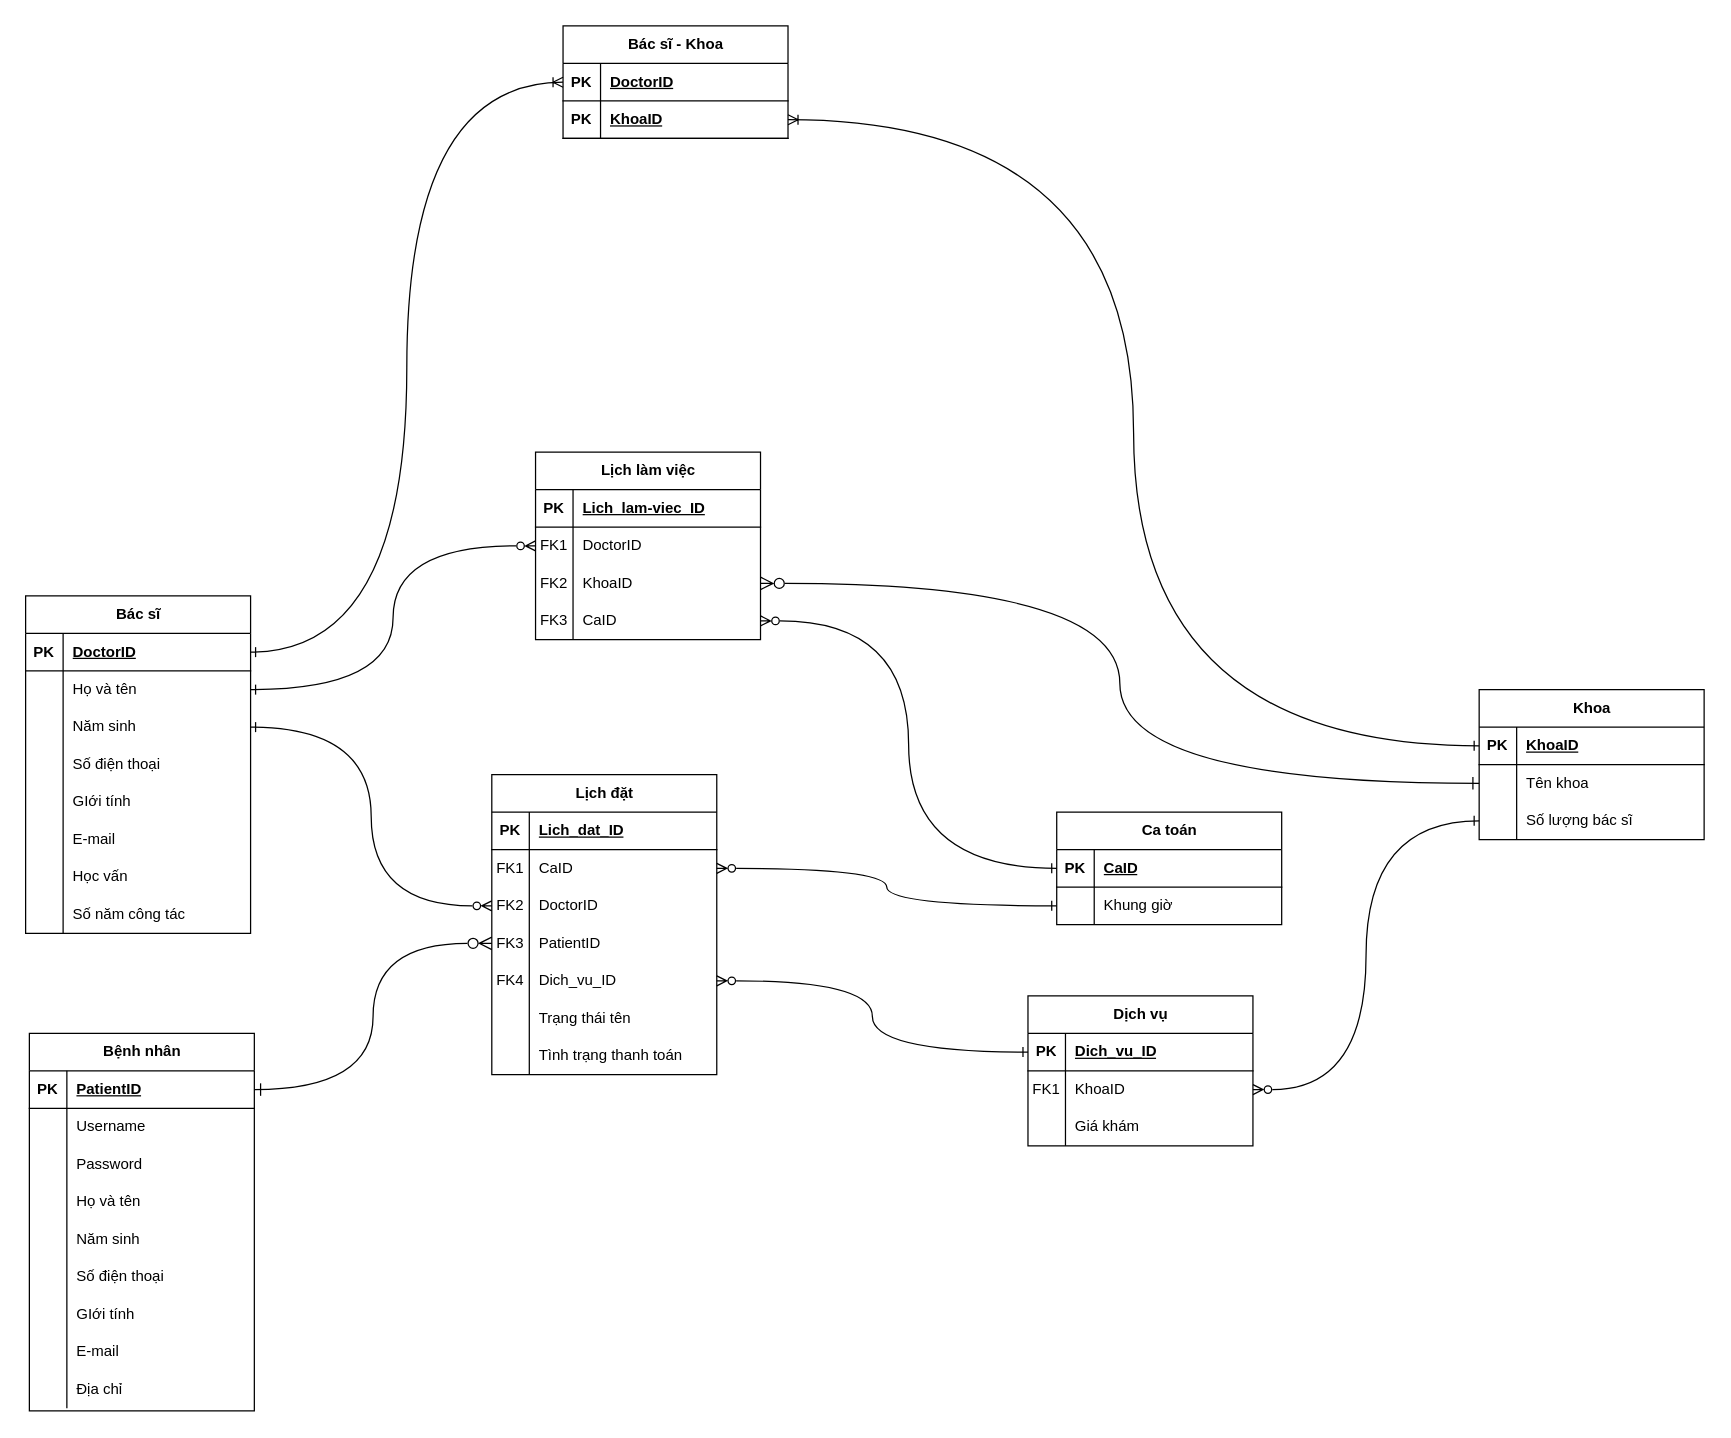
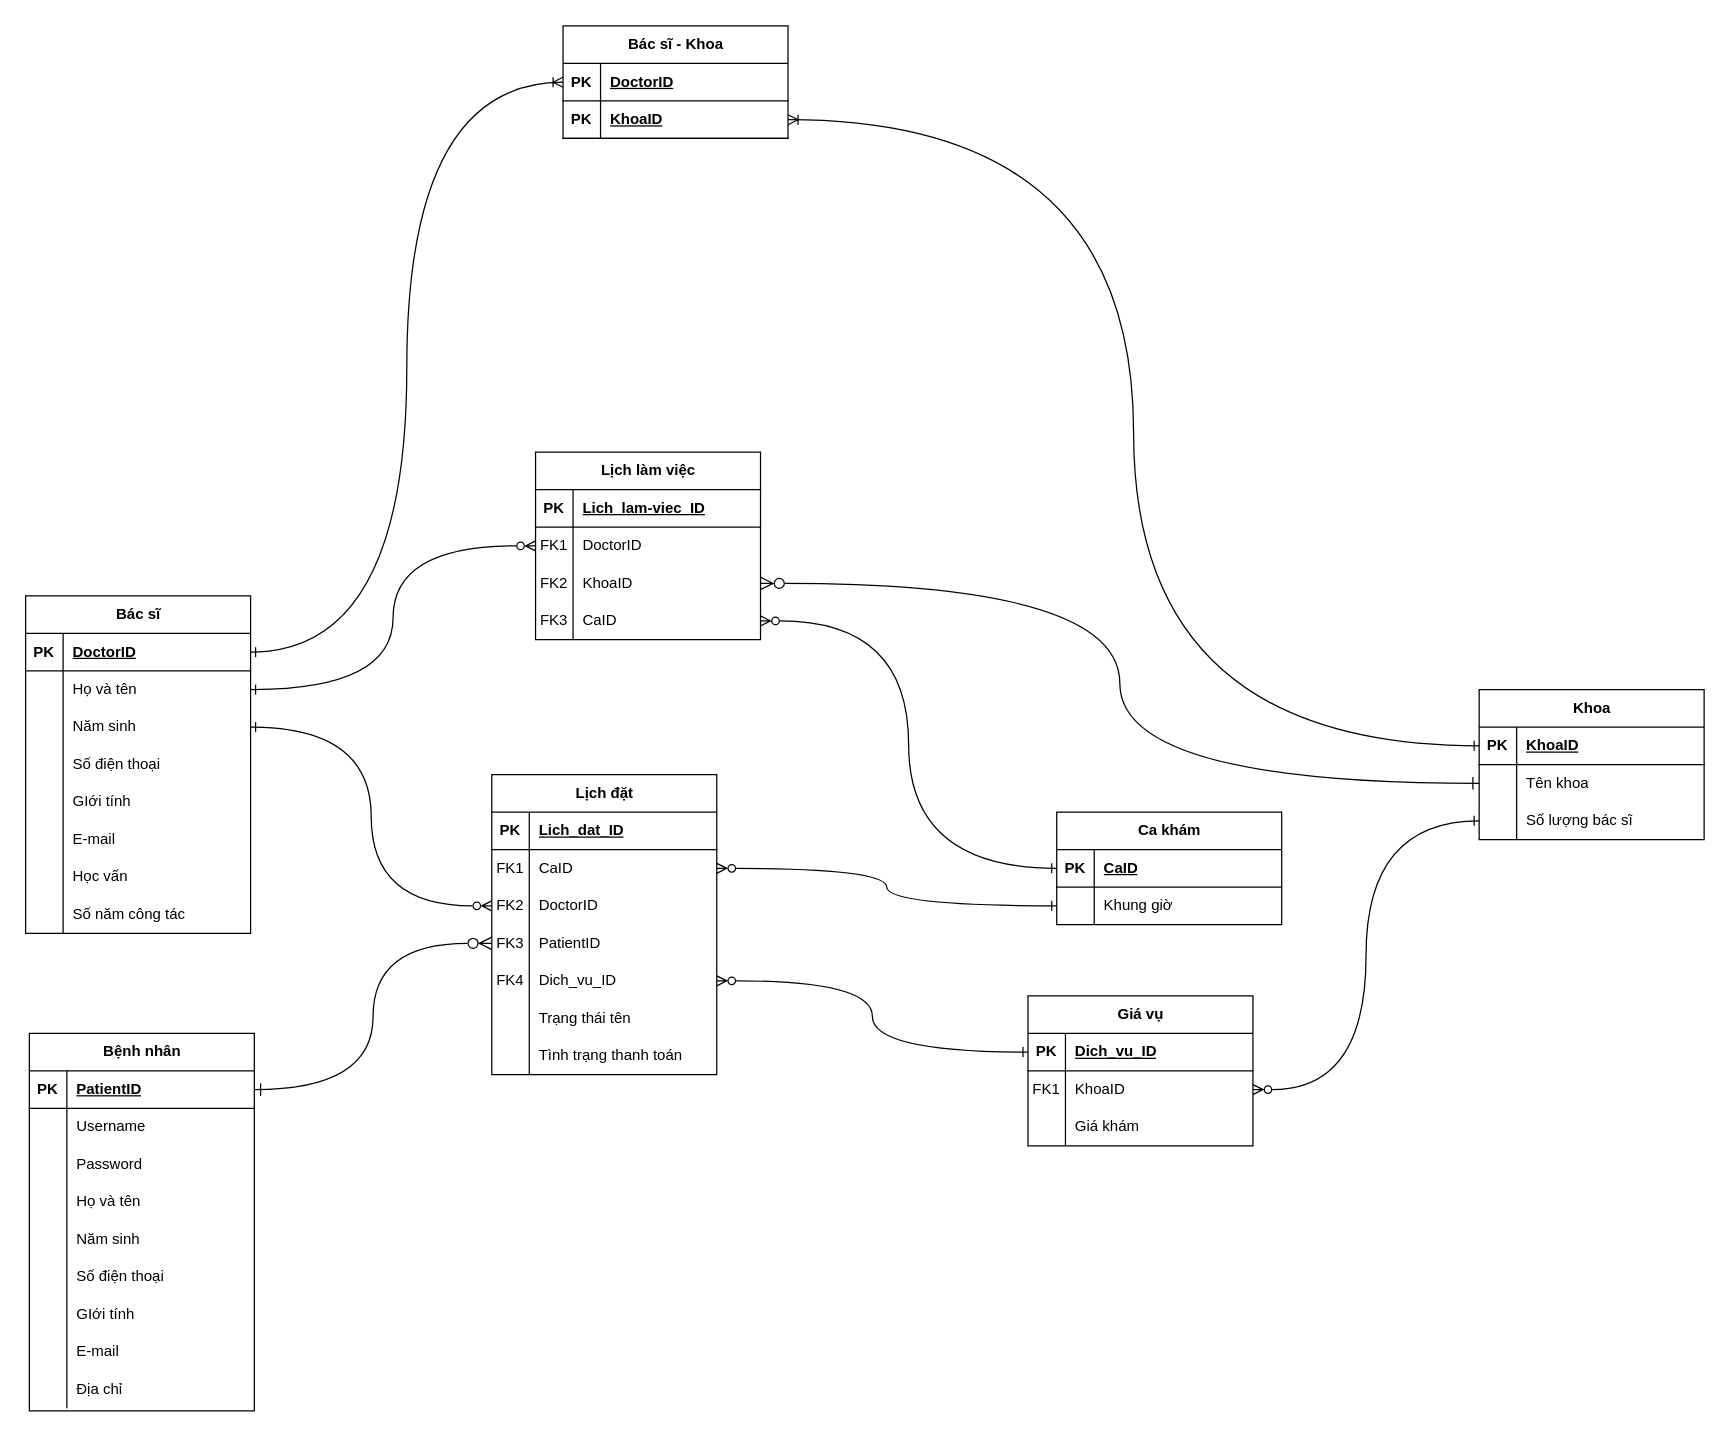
(1170, 831) -> (1170, 831)
(1141, 1014) -> (1141, 1014)
